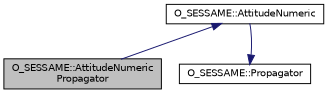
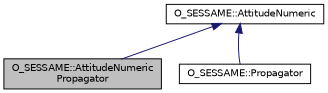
(251, 39) -> (239, 49)
